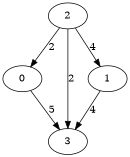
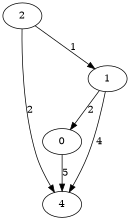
(47, 44) -> (87, 107)
(93, 47) -> (74, 47)
(68, 142) -> (62, 204)
